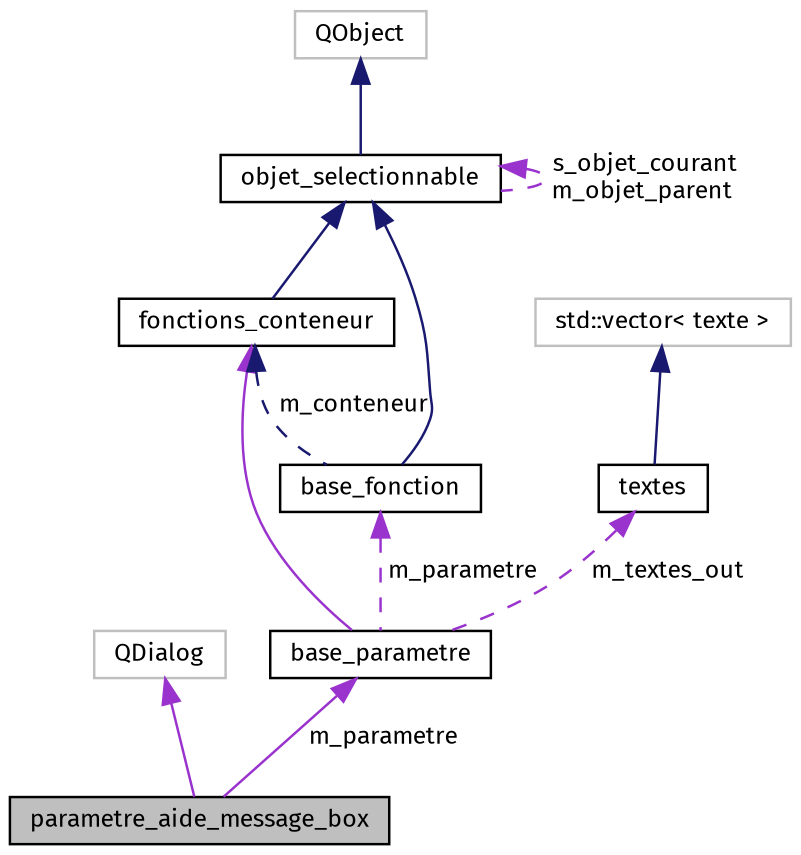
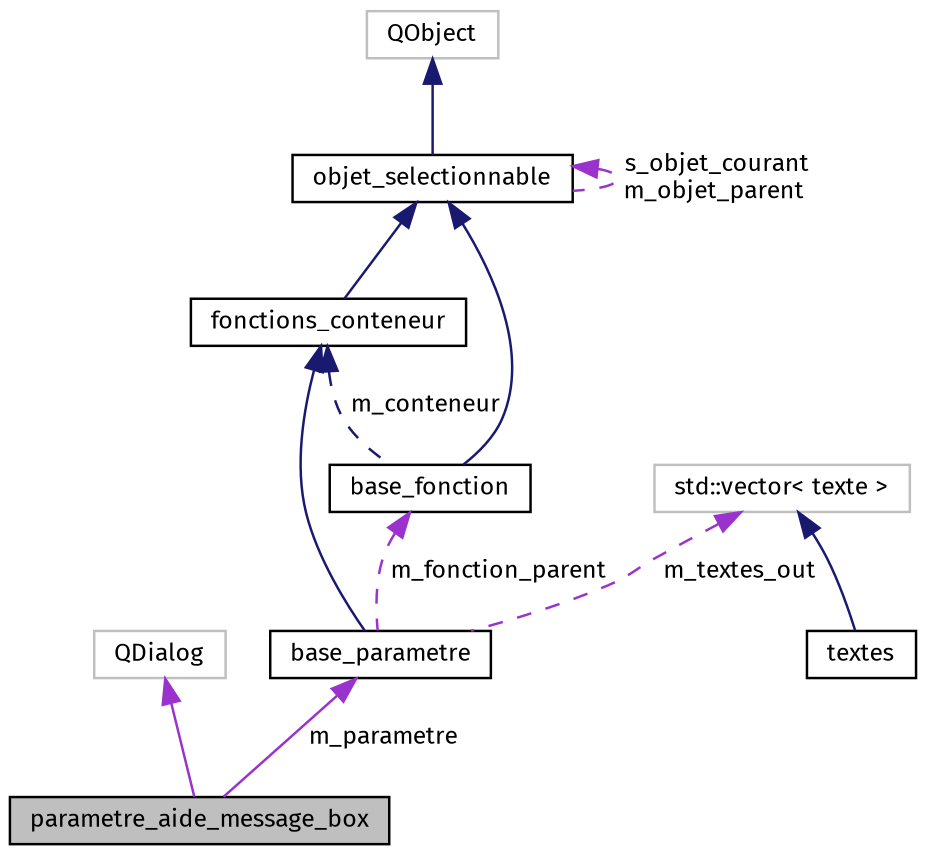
(259, 517) -> (305, 507)
(460, 571) -> (496, 571)
(539, 591) -> (600, 589)
